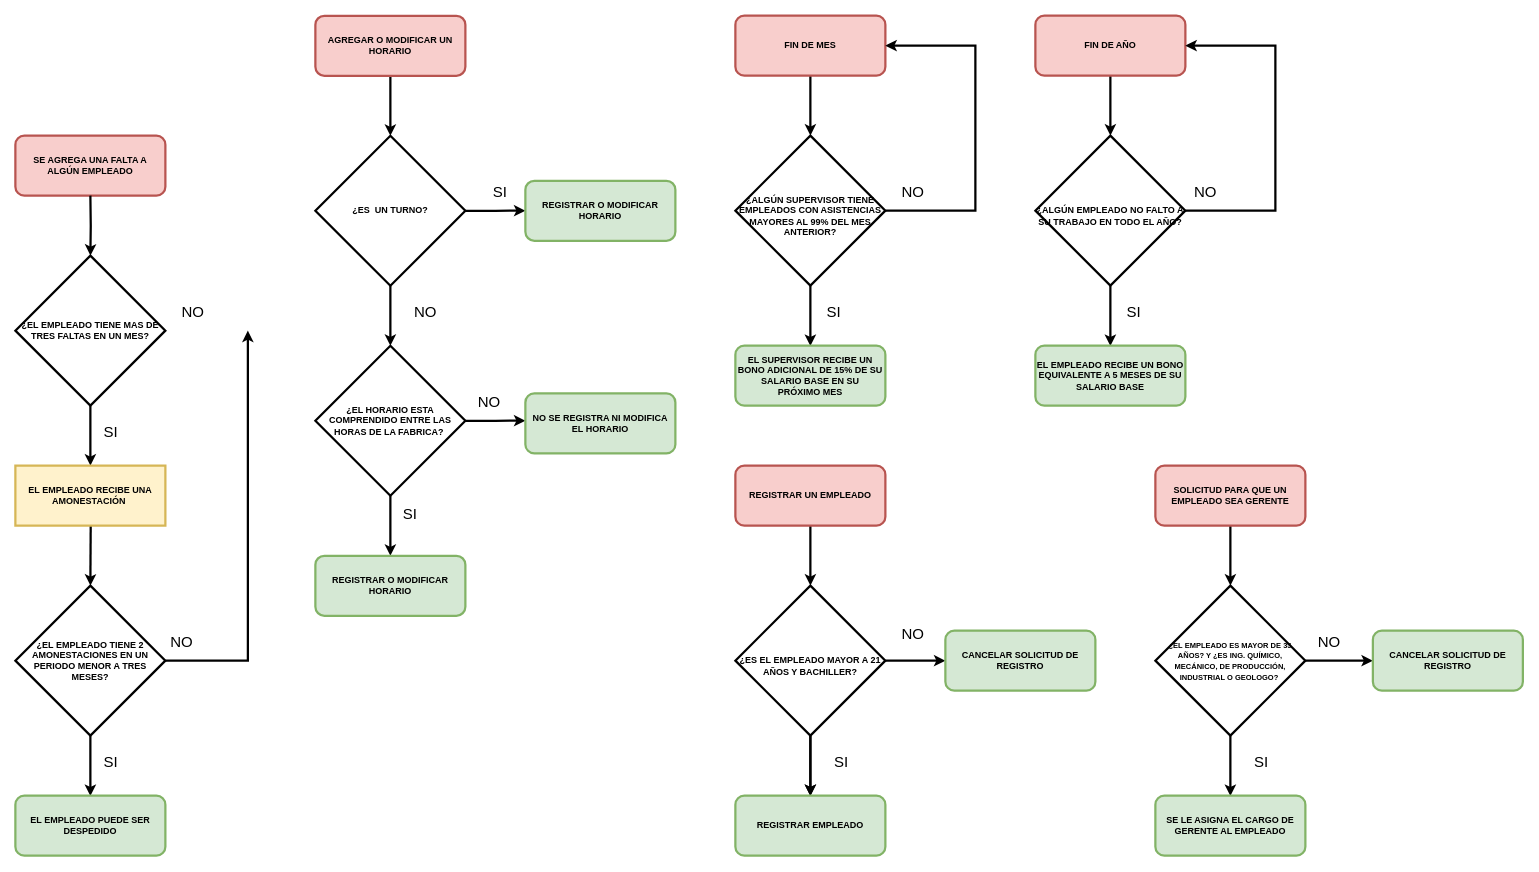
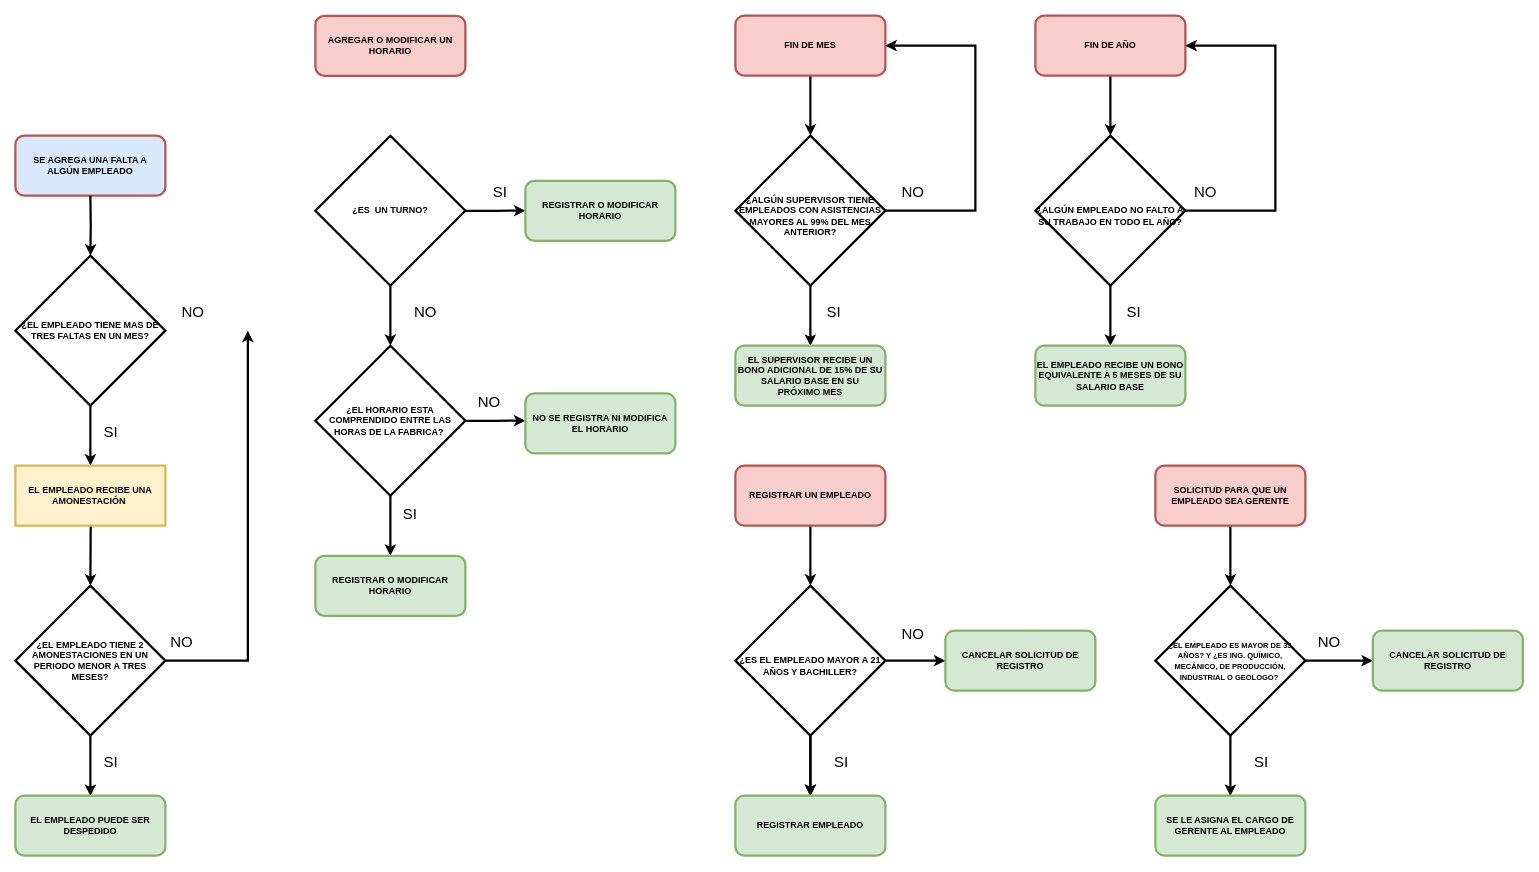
(390, 102) -> none
(90, 165) -> (90, 165)
